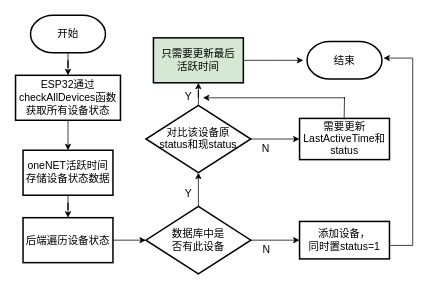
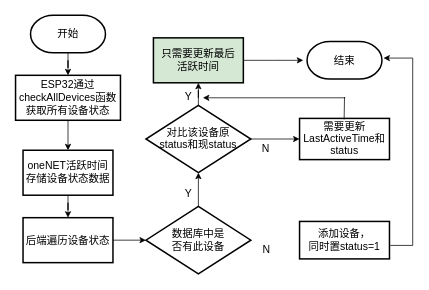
(293, 240) -> none
